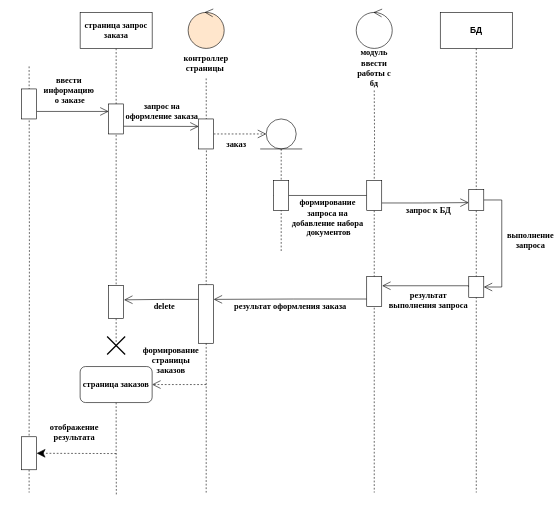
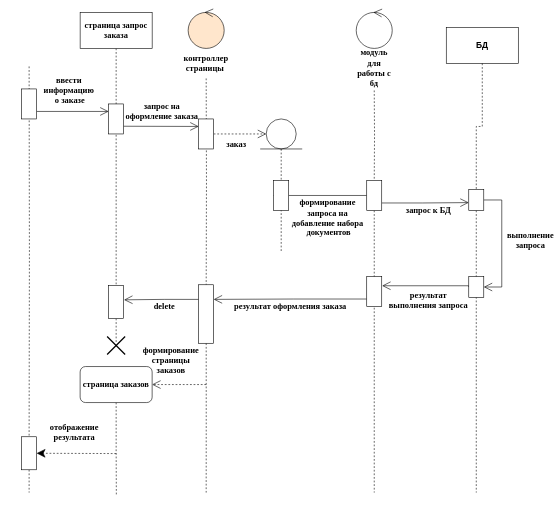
(476, 30) -> (482, 45)
(374, 63) -> (374, 63)
